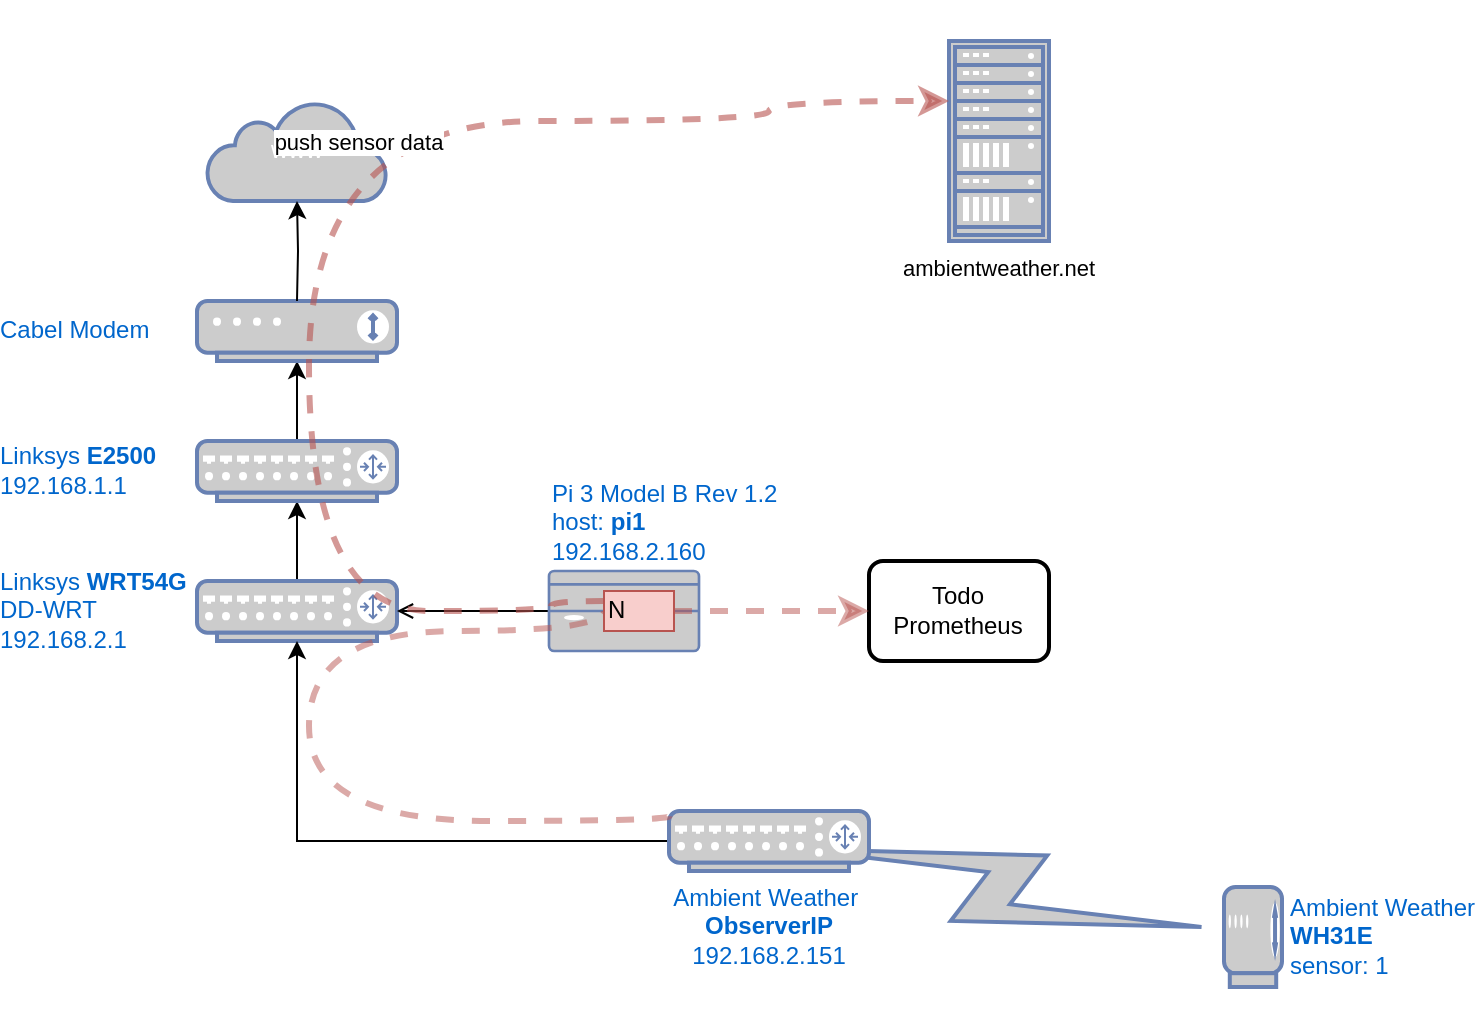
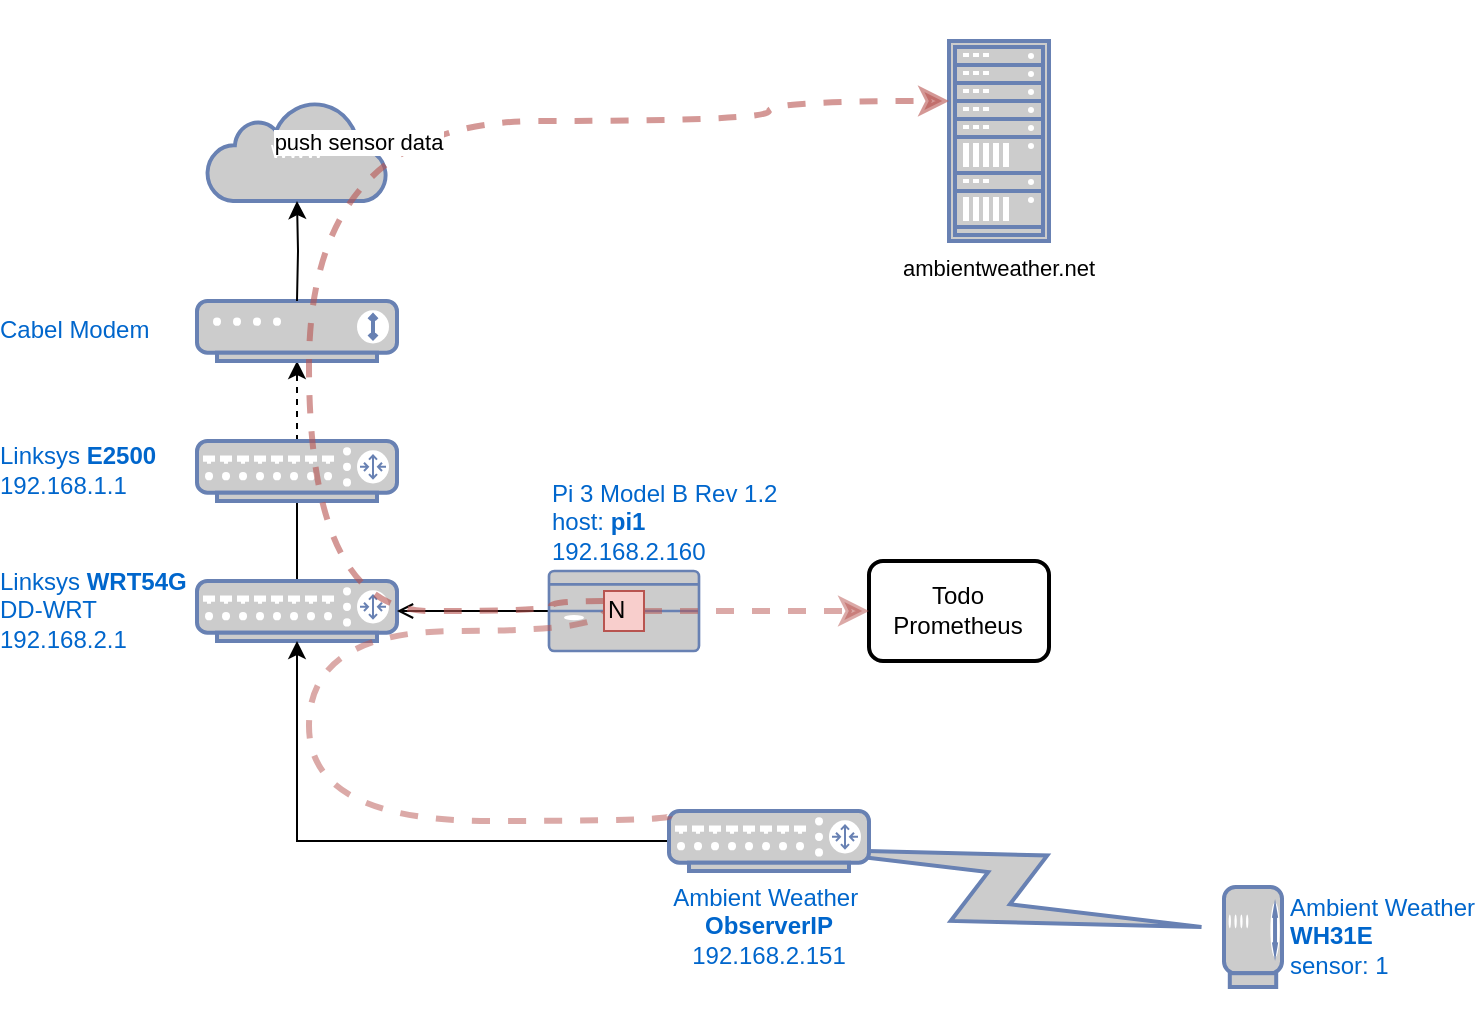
(297, 408) -> (297, 408)
(297, 516) -> (297, 510)
(639, 611) -> (624, 611)
